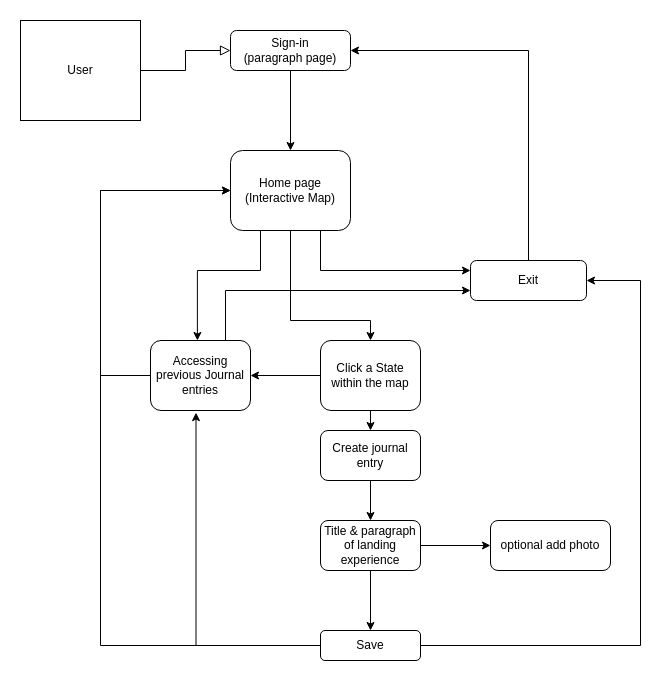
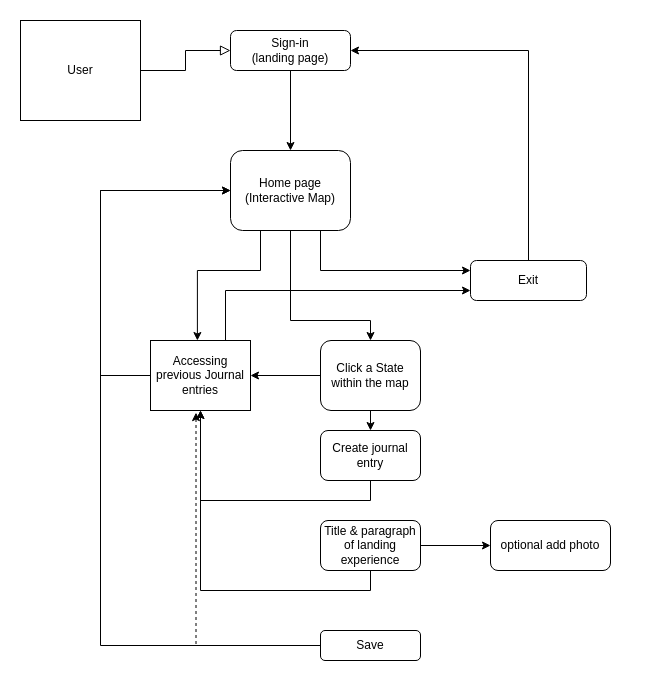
(291, 51) -> (291, 51)
(201, 376) -> (201, 376)
(371, 506) -> (288, 501)
(196, 531) -> (196, 531)
(641, 550) -> none
(371, 606) -> (244, 591)
